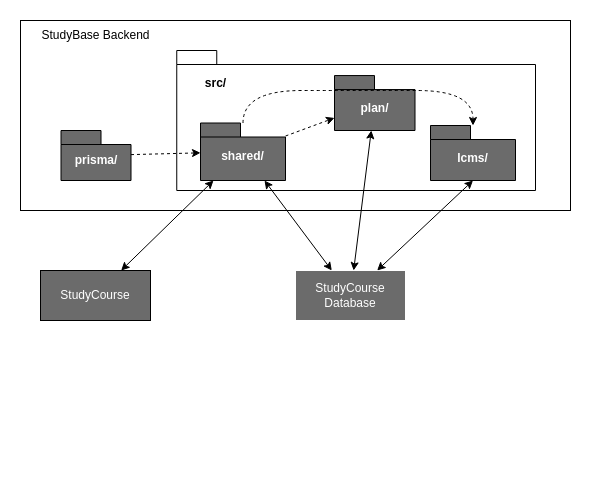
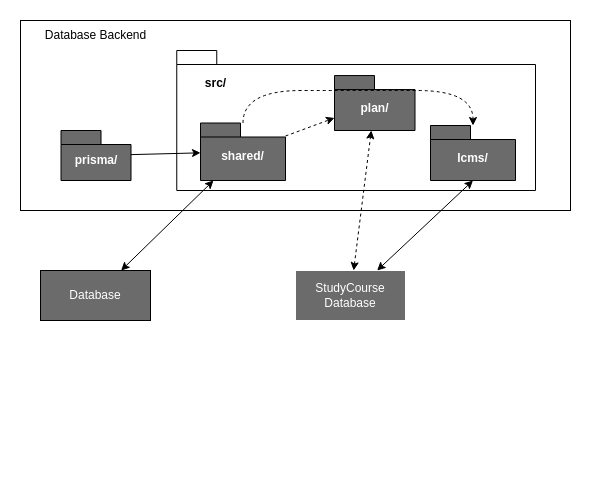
(96, 36) -> (96, 36)
(162, 154) -> (162, 154)
(363, 200) -> (363, 200)
(298, 226) -> none
(96, 296) -> (96, 296)
